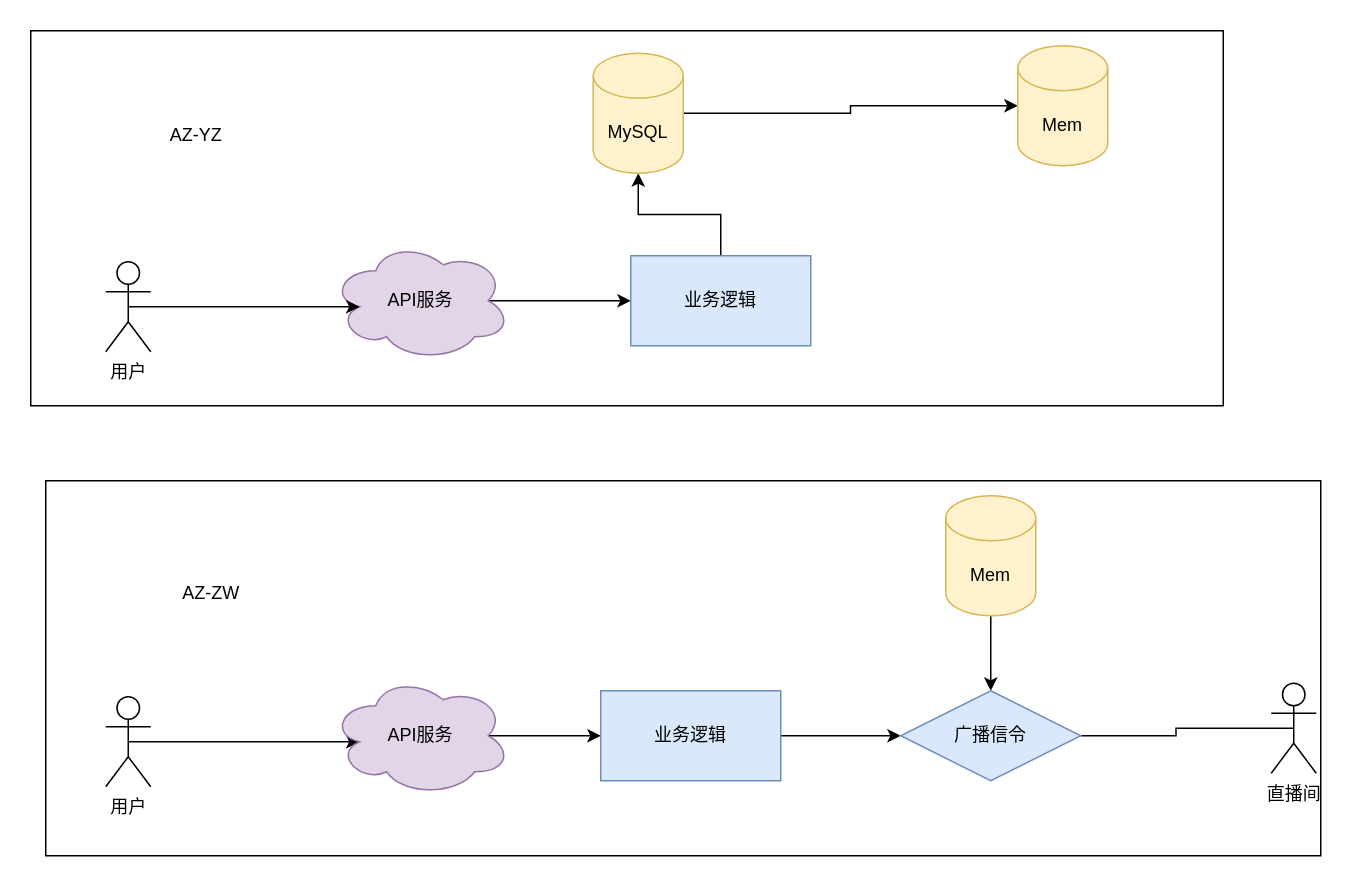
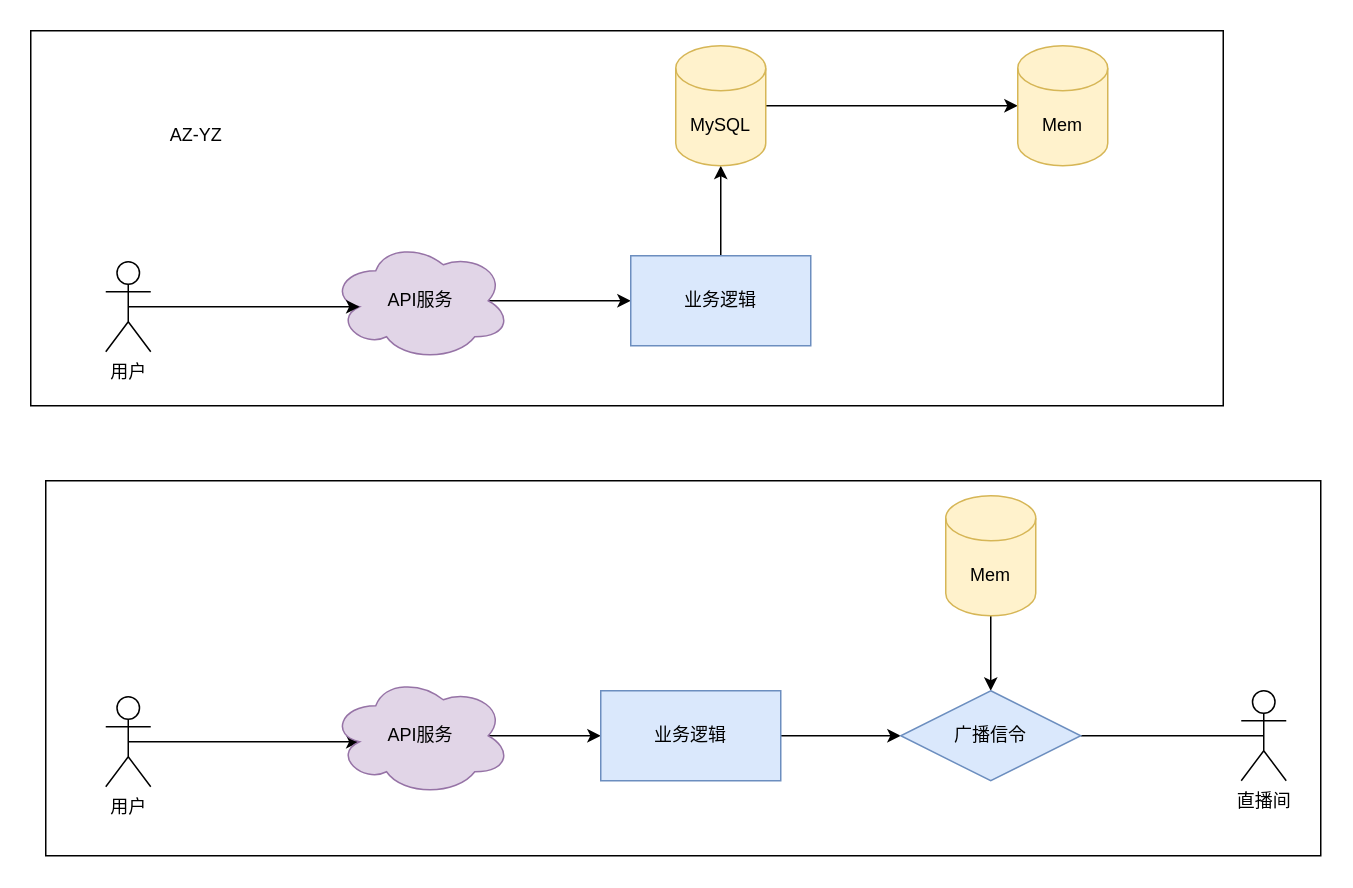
(638, 113) -> (721, 106)
(211, 593) -> none
(1294, 728) -> (1264, 736)
